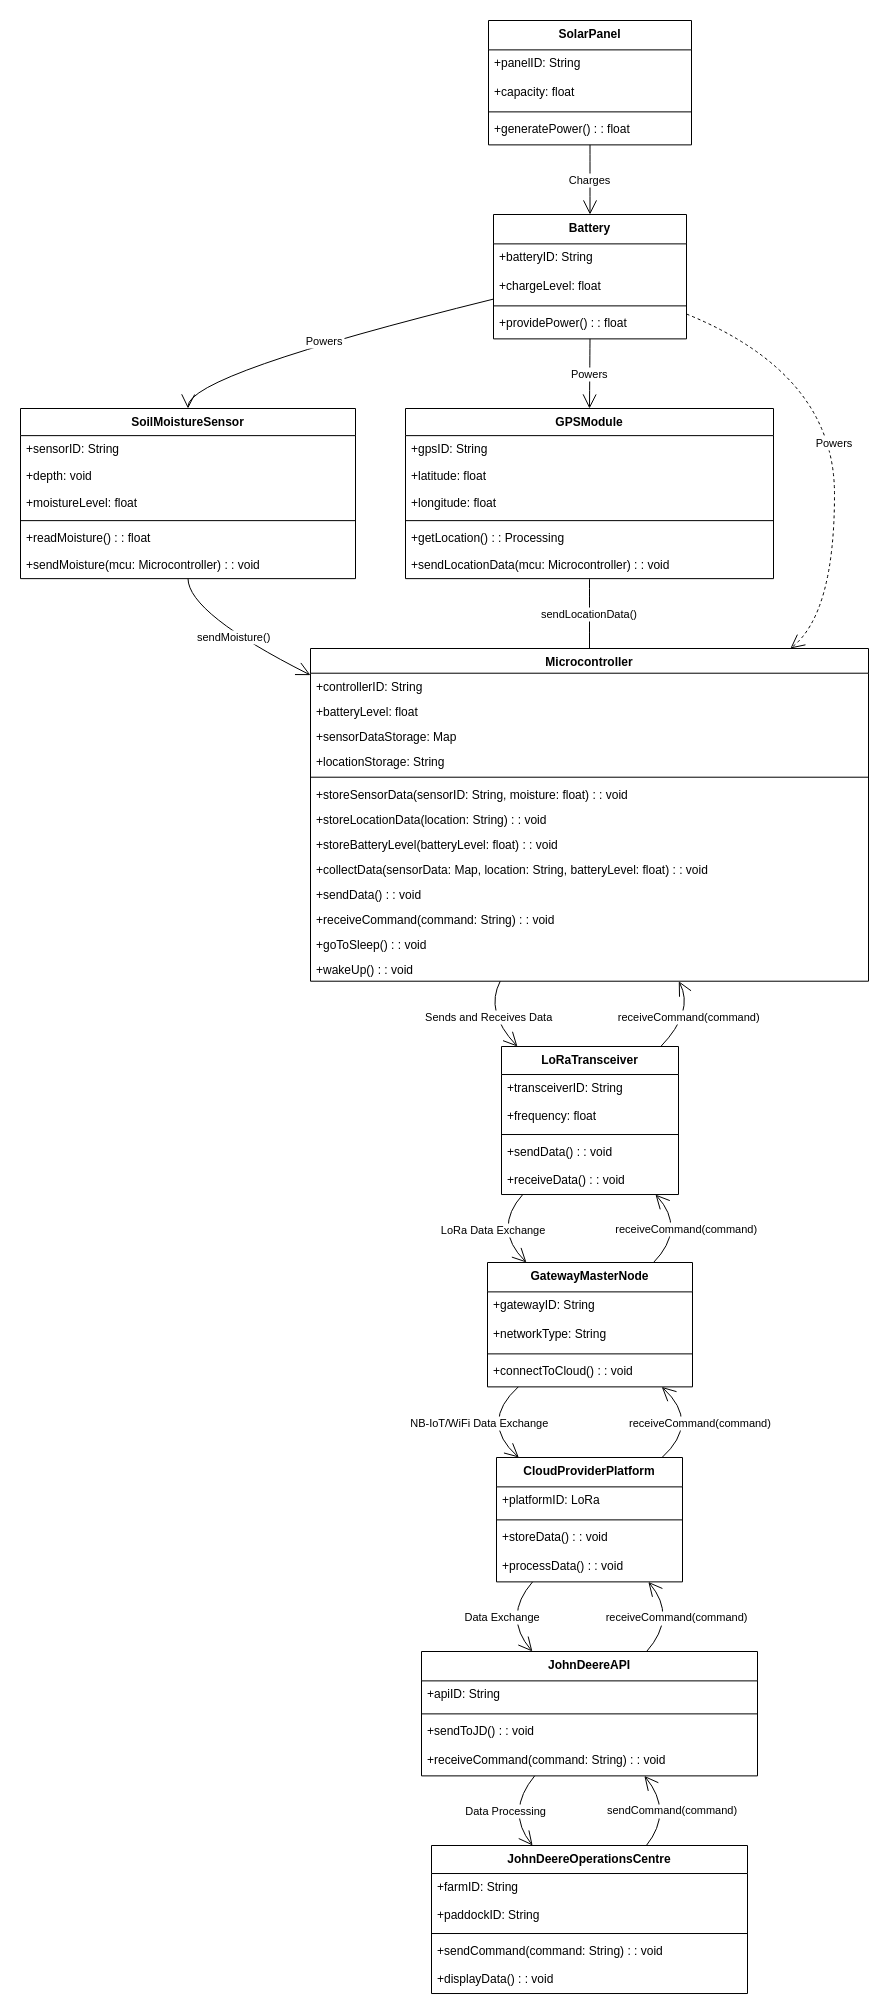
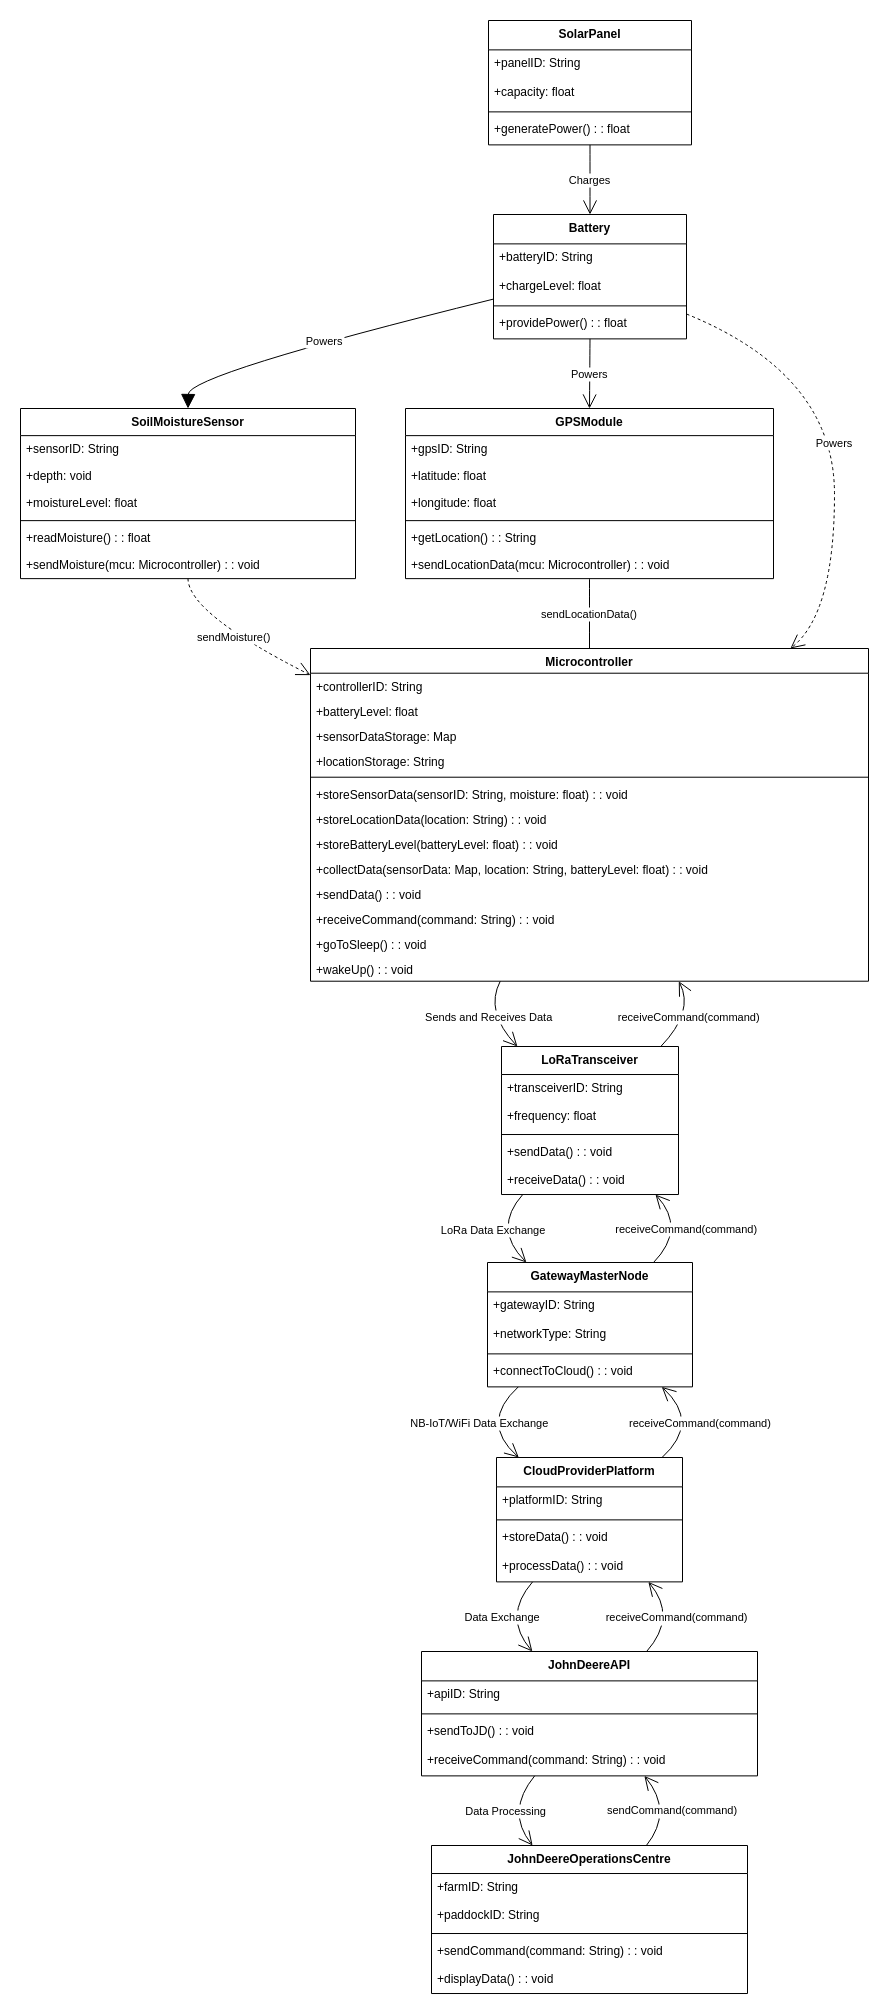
(246, 371) -> (248, 366)
(498, 538) -> (484, 538)
(206, 609) -> (206, 609)
(554, 1500) -> (560, 1500)
